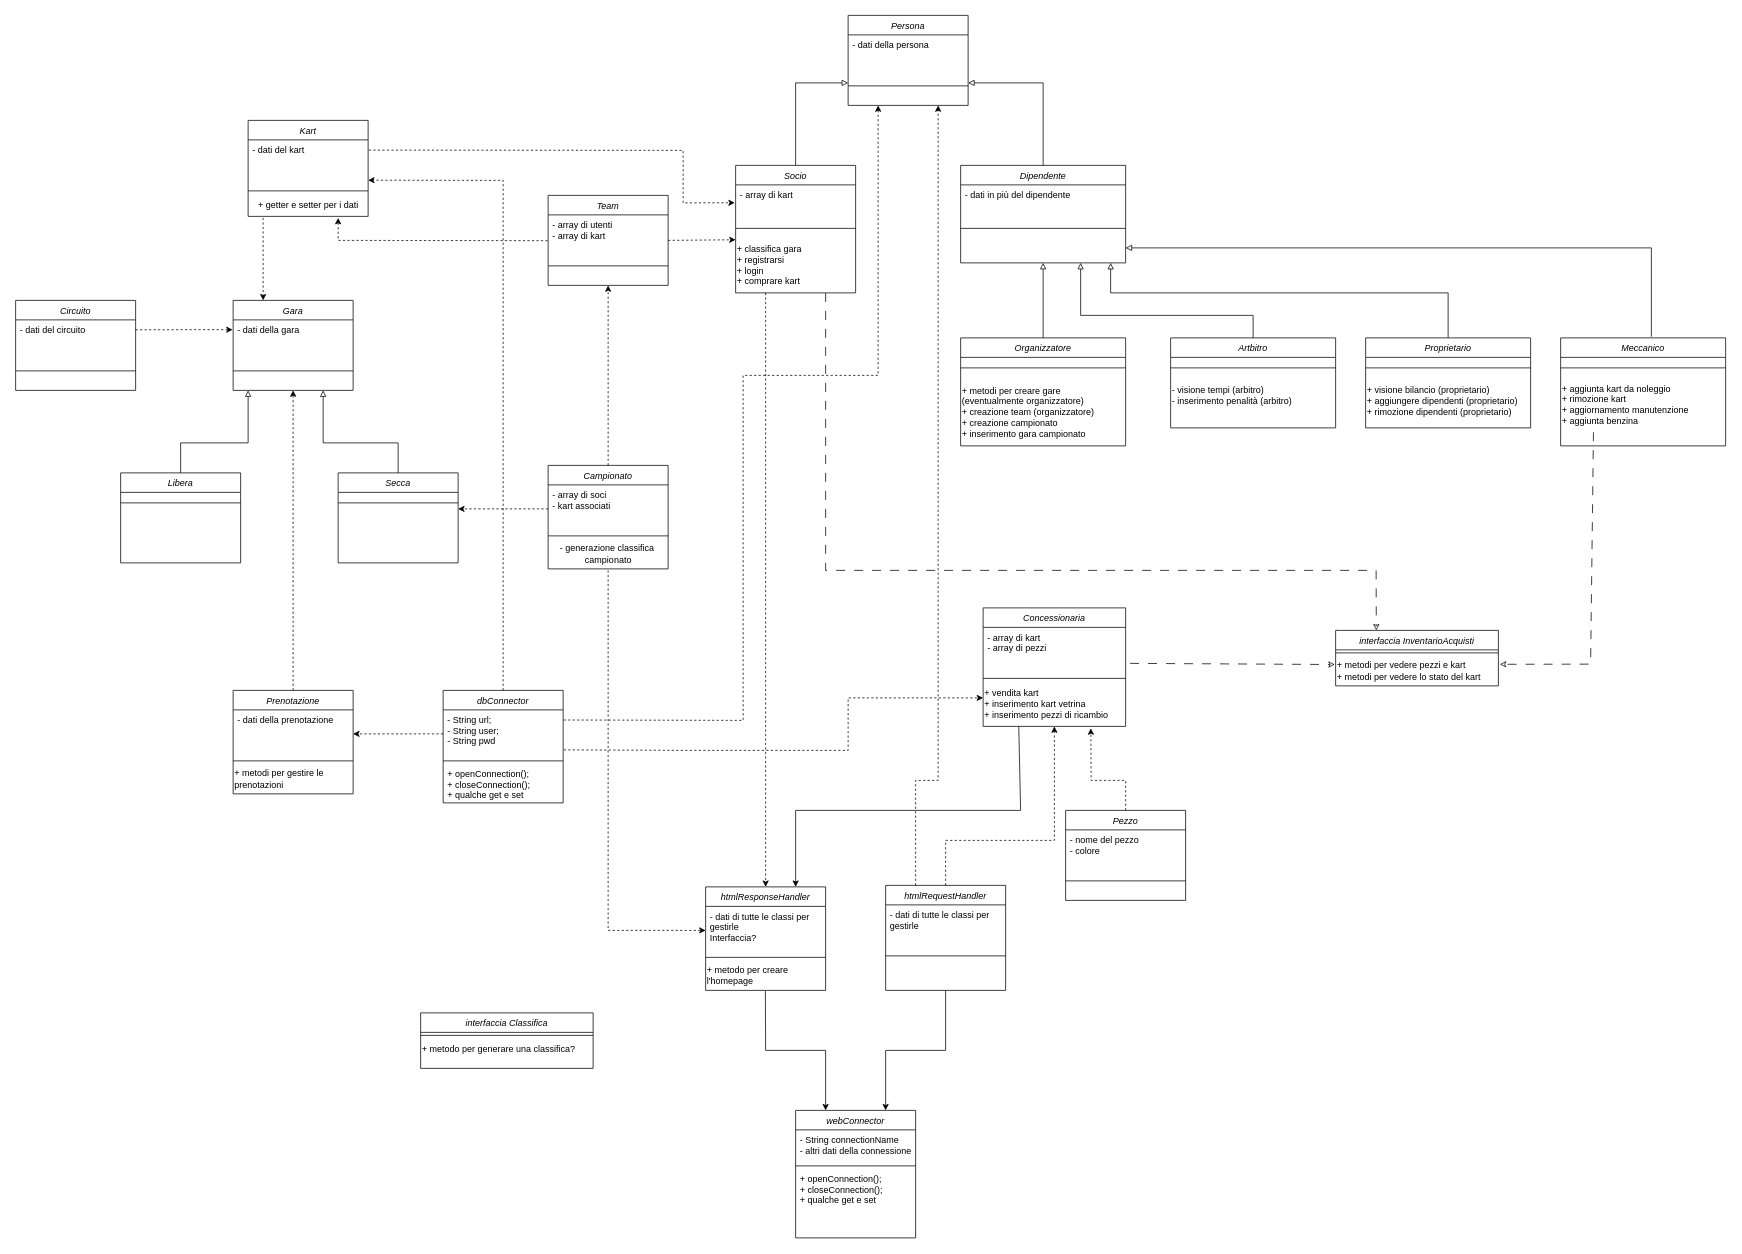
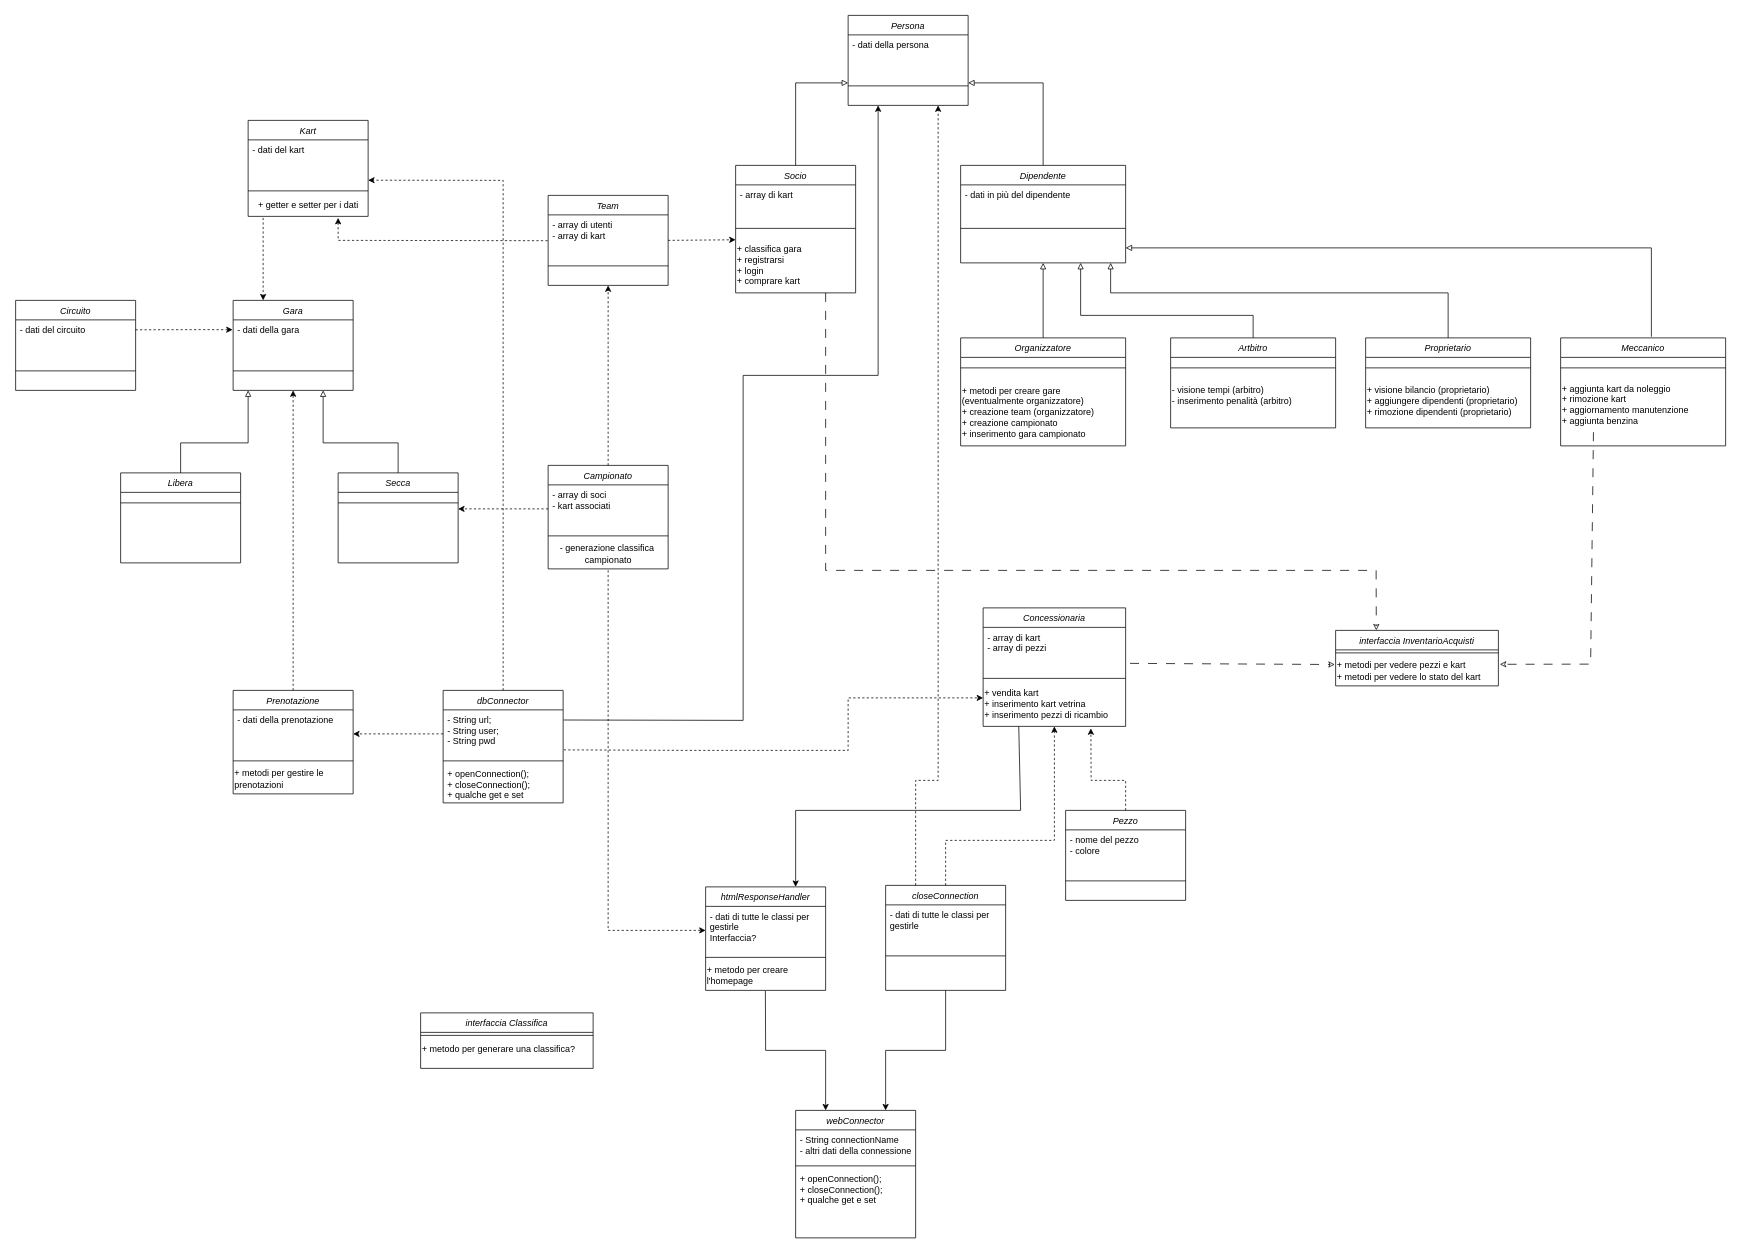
(567, 150) -> none
(743, 437) -> (743, 437)
(765, 587) -> none
(945, 896) -> (945, 896)
